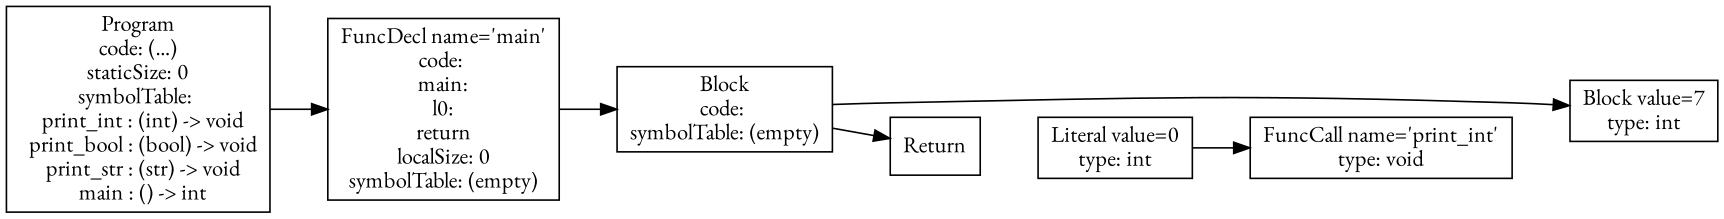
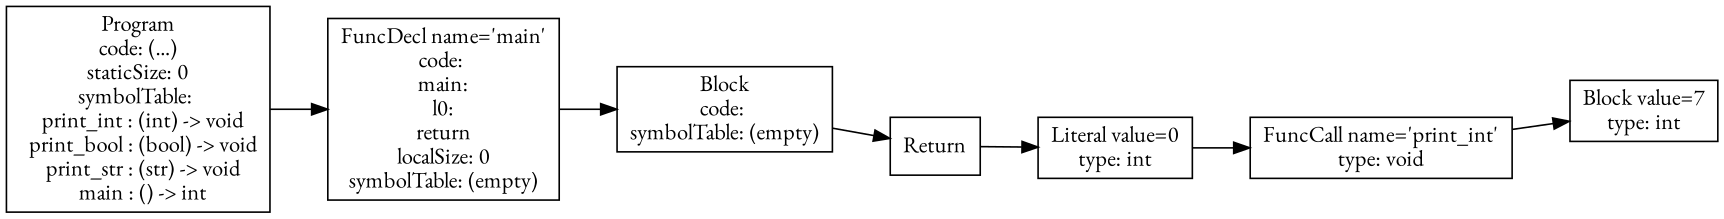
(1193, 98) -> (1533, 126)
none -> (1001, 147)
